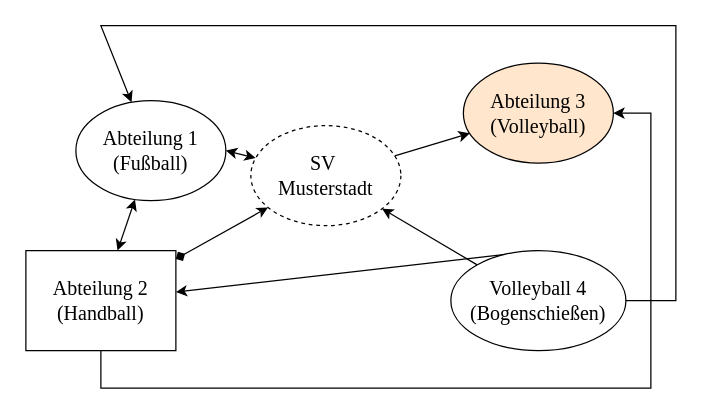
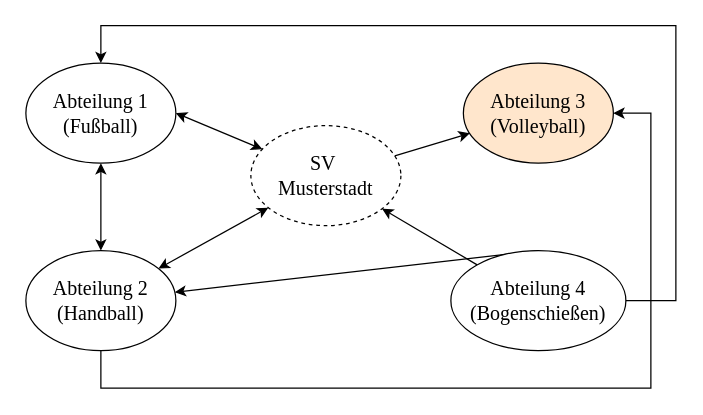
(151, 151) -> (101, 113)
(185, 254) -> (176, 259)
(101, 301) -> (101, 301)
(538, 301) -> (538, 301)
